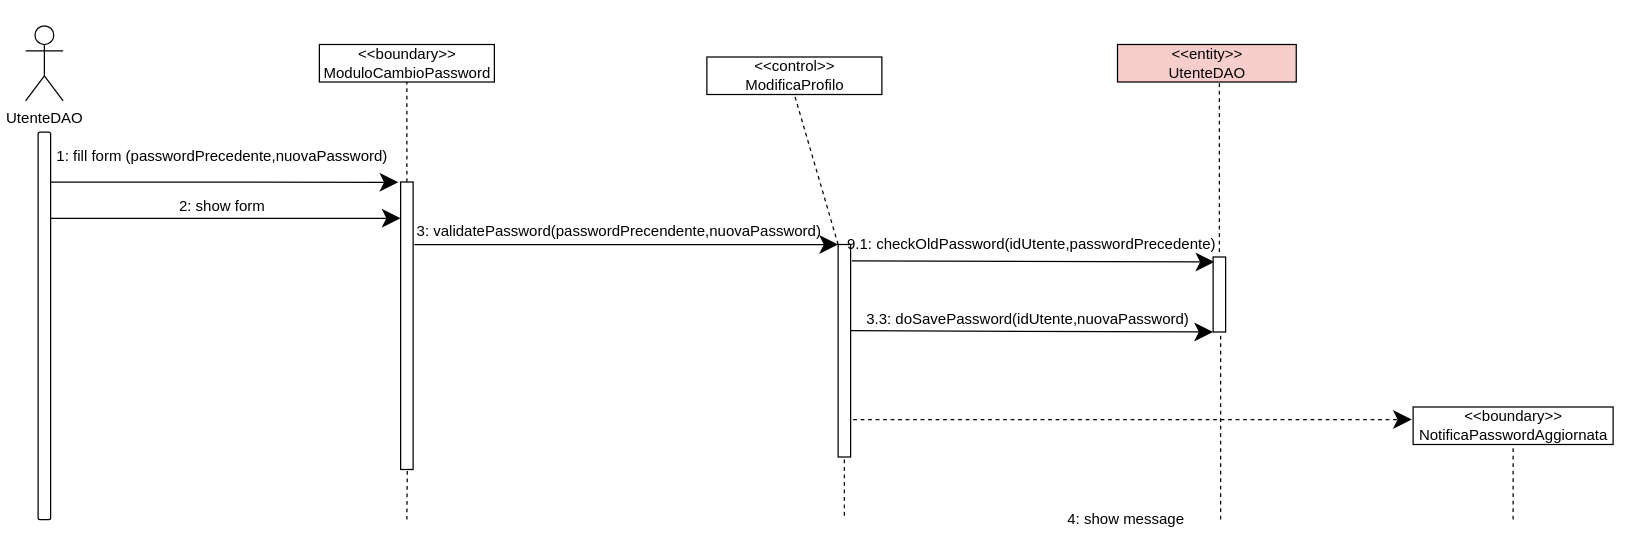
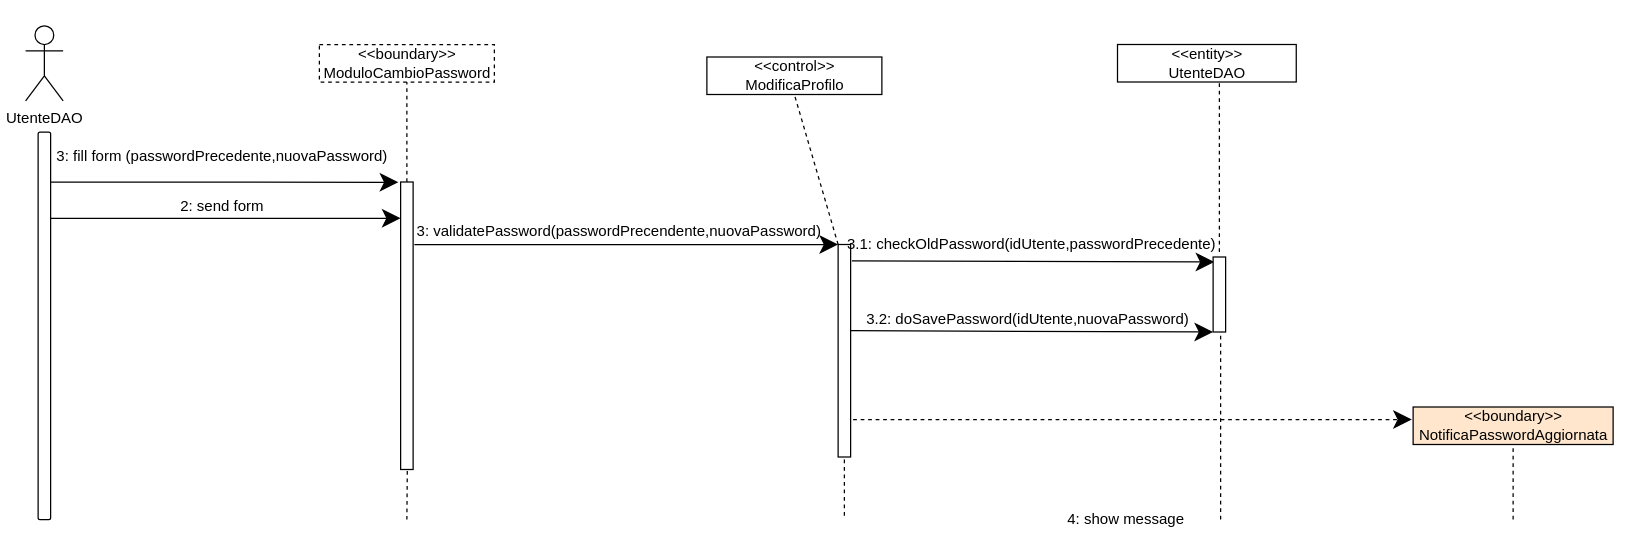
(407, 63) -> (407, 63)
(1207, 63) -> (1207, 63)
(223, 157) -> (223, 157)
(223, 207) -> (223, 207)
(1032, 244) -> (1032, 244)
(1028, 319) -> (1028, 319)
(1513, 426) -> (1513, 426)
